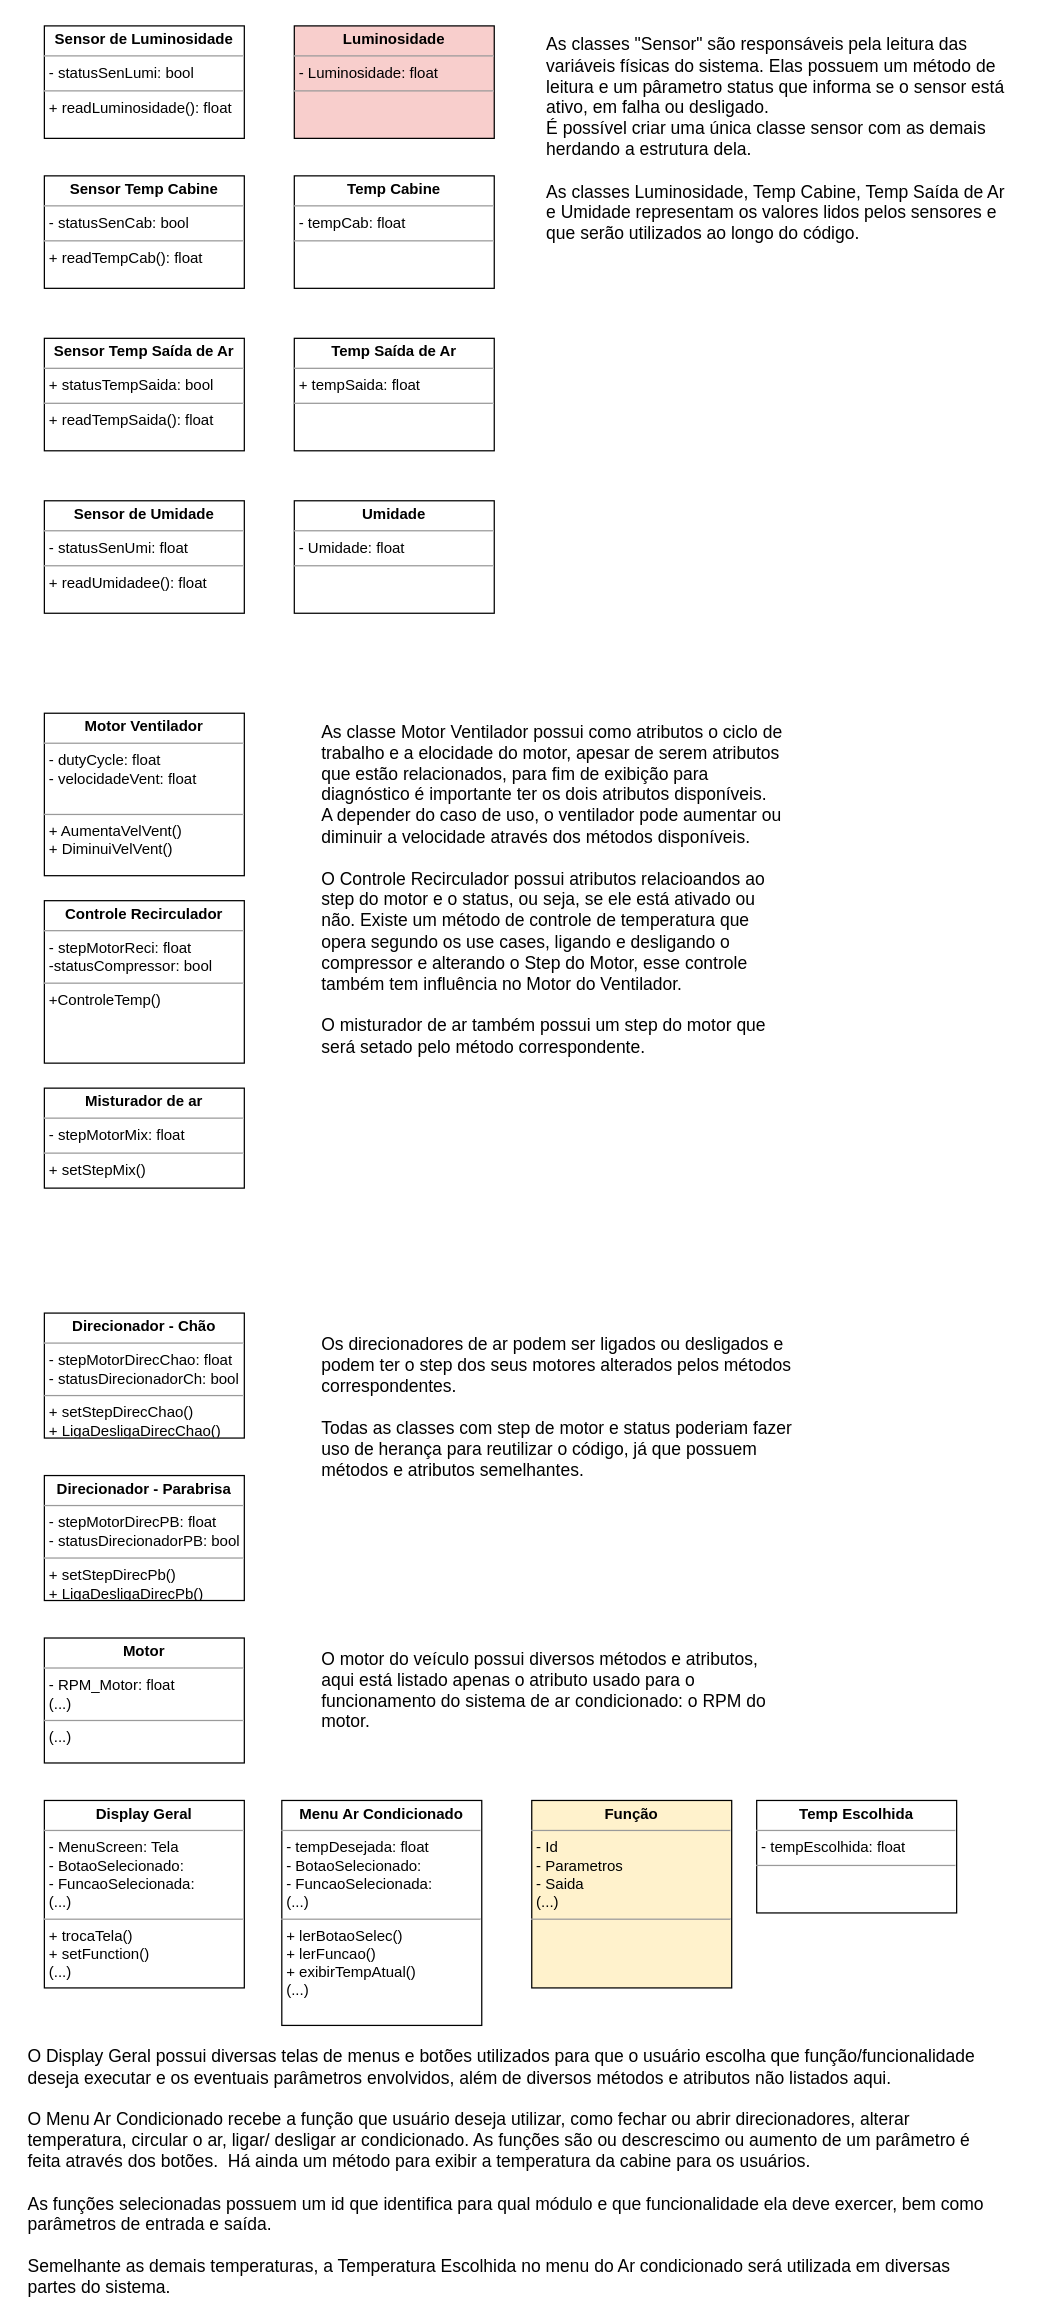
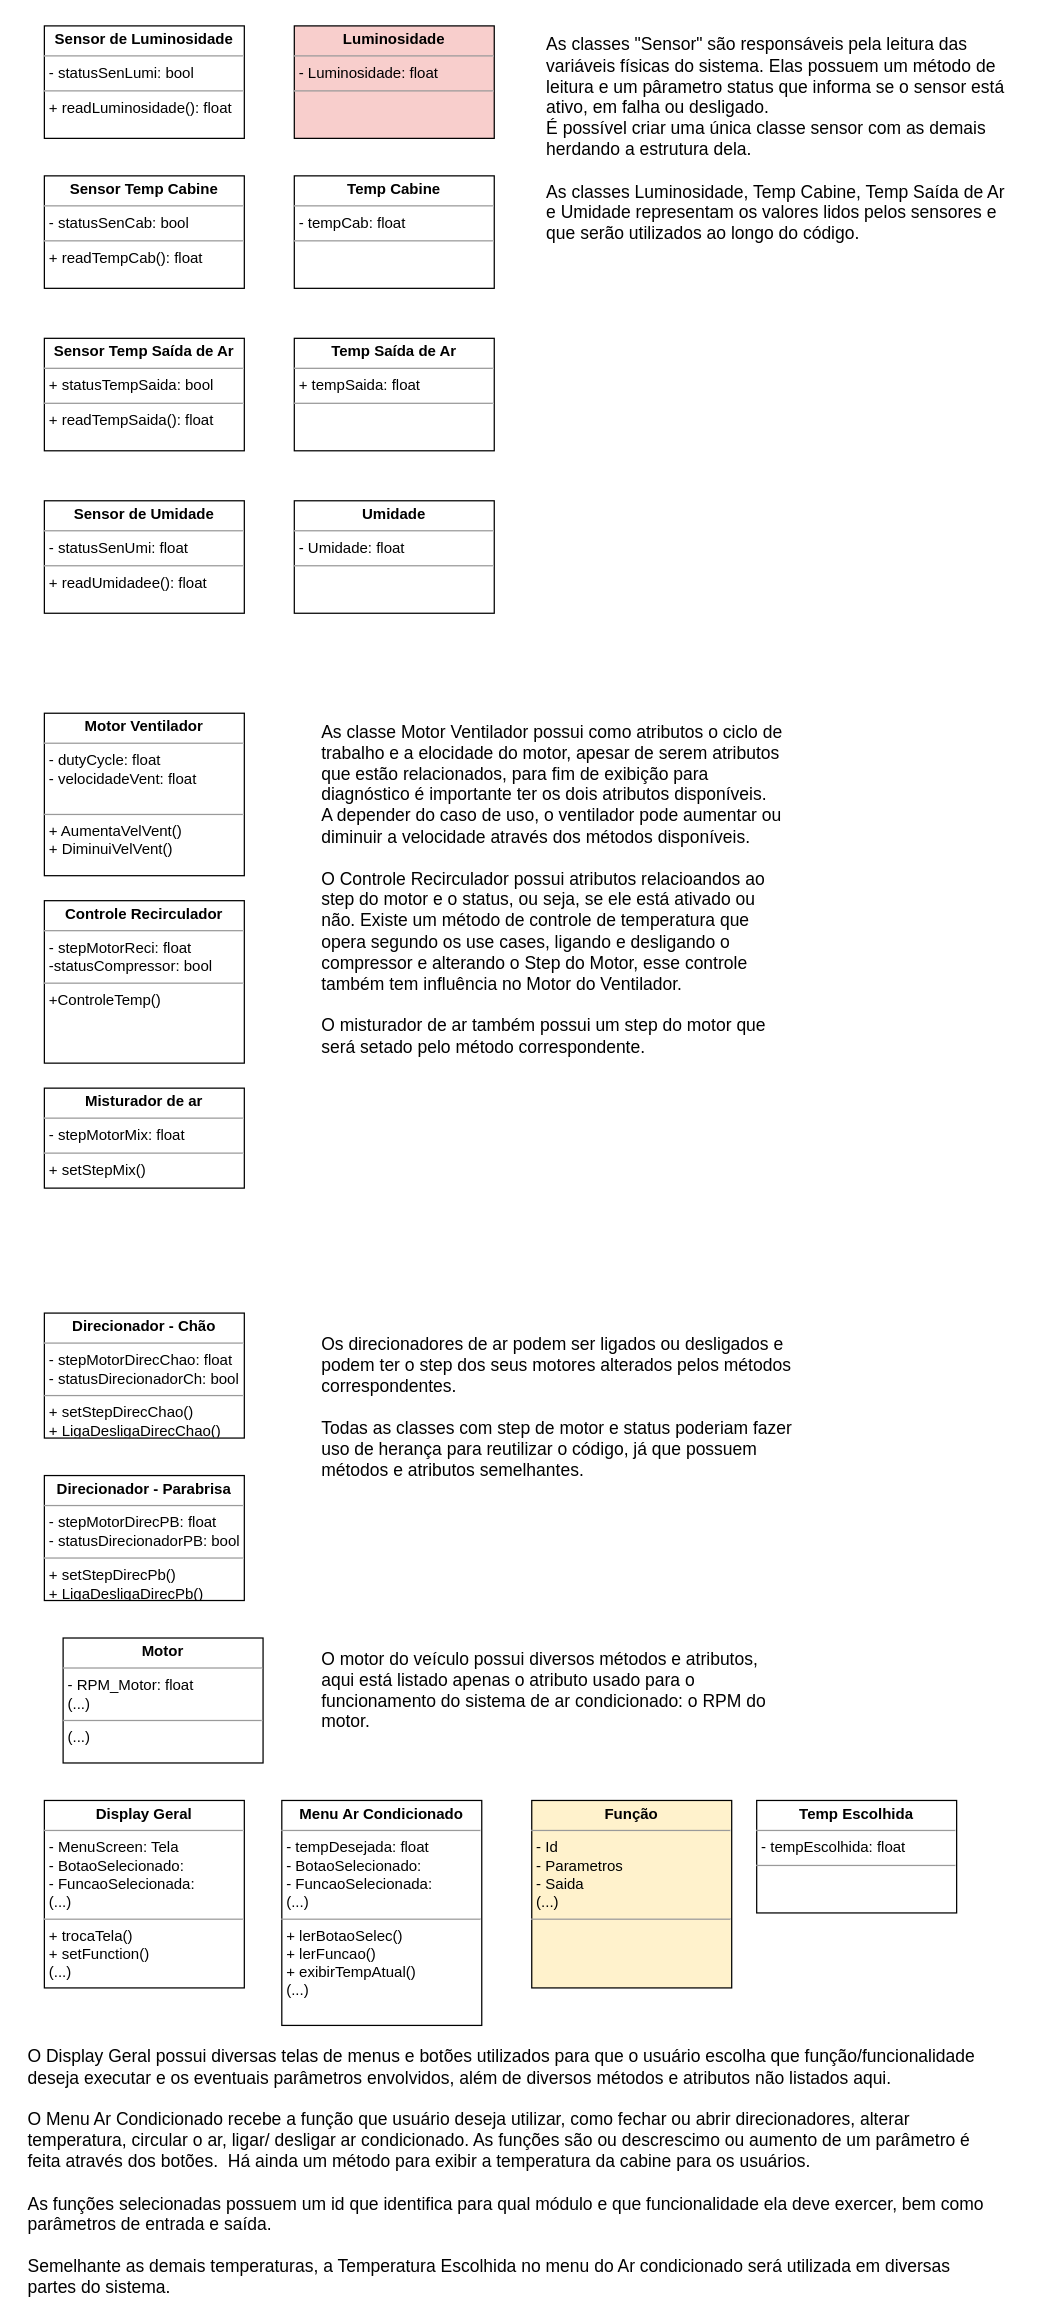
(144, 1701) -> (163, 1701)
